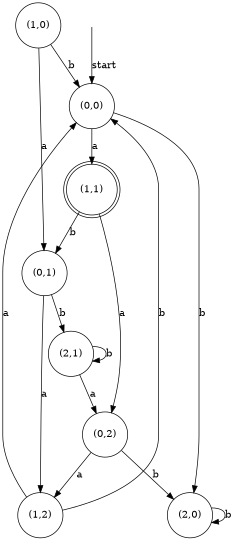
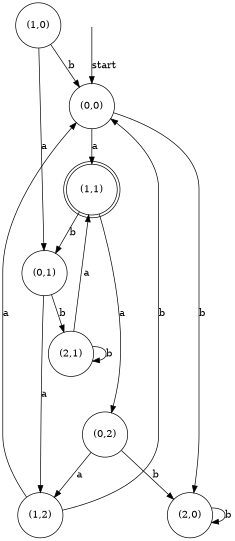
(87, 391) -> (81, 277)
